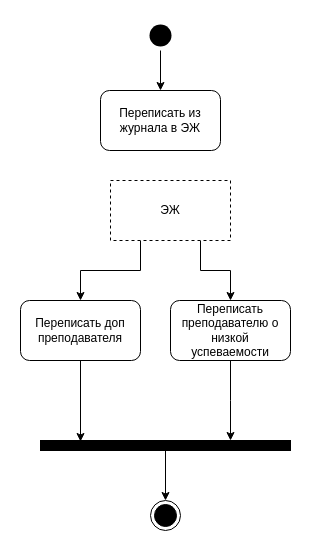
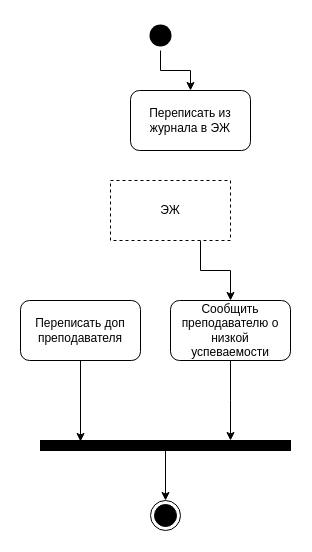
(161, 121) -> (191, 121)
(115, 271) -> none
(231, 331) -> (231, 331)
